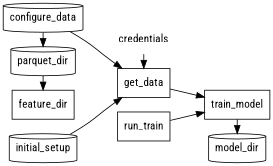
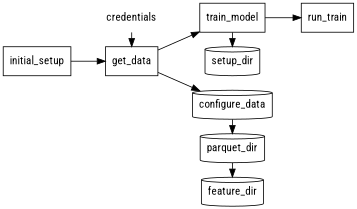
(94, 47) -> (175, 80)
(43, 105) -> (232, 192)
(183, 117) -> (279, 18)
(43, 148) -> (37, 61)
(237, 148) -> (232, 61)
